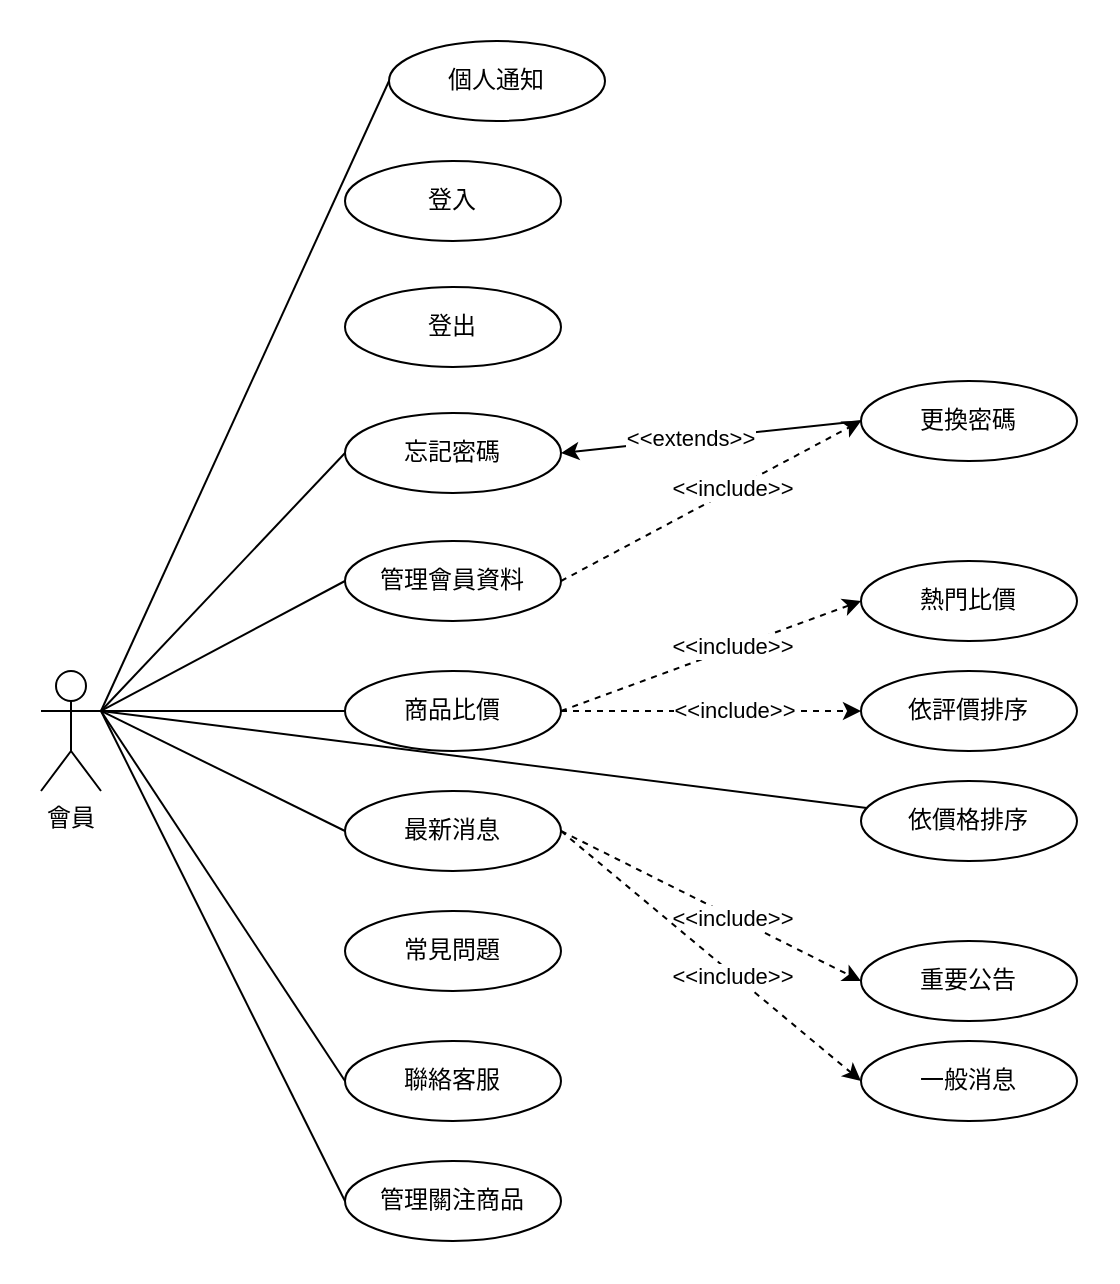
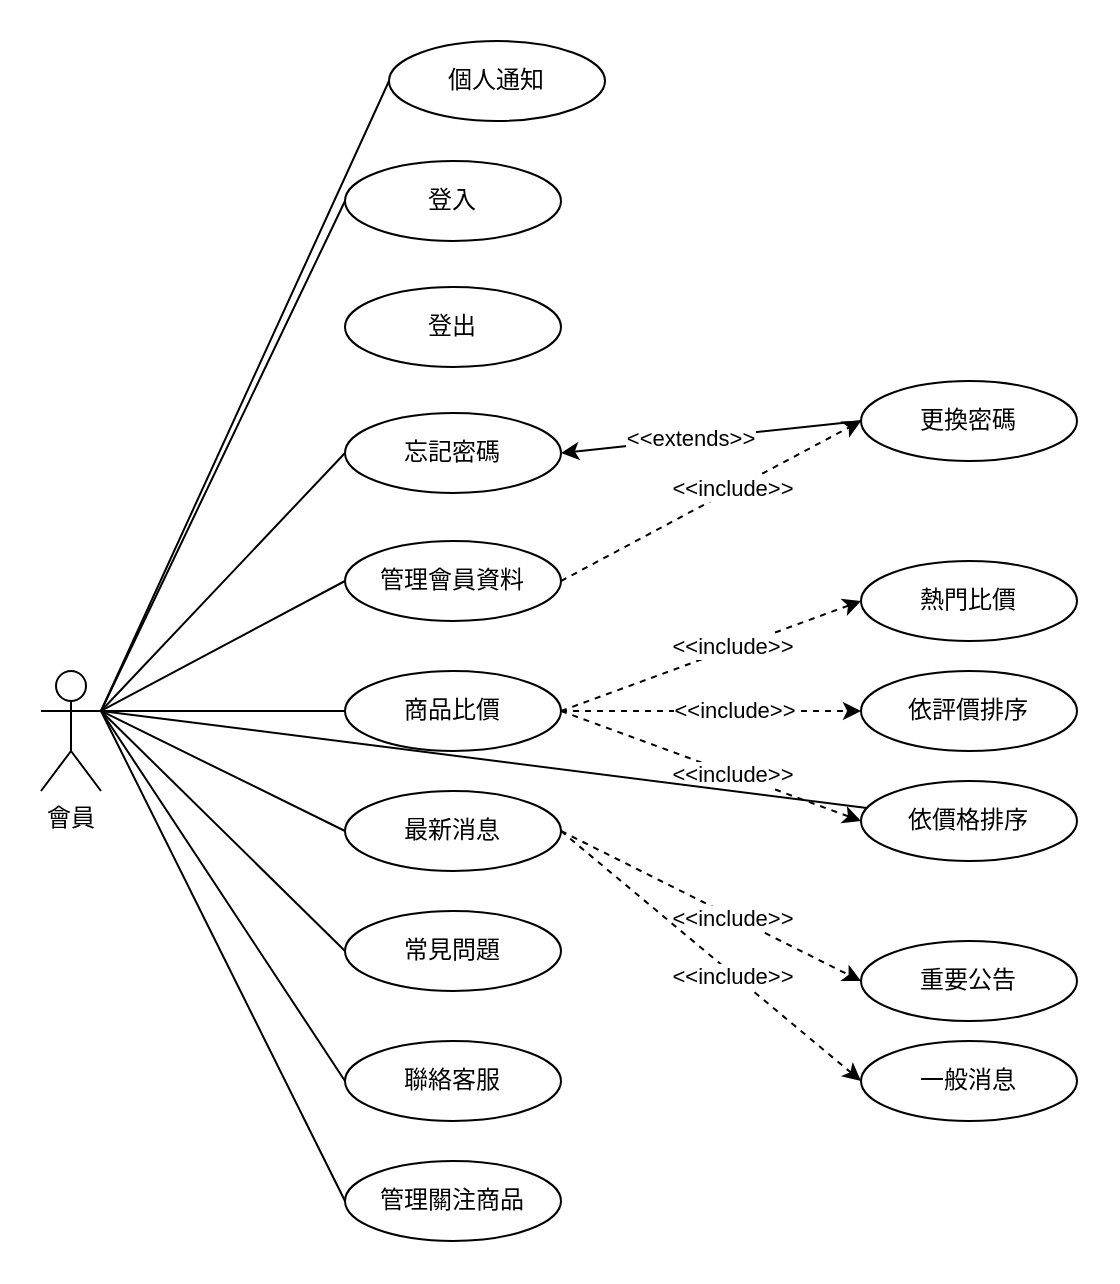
none -> (249, 402)
none -> (635, 738)
none -> (229, 837)
